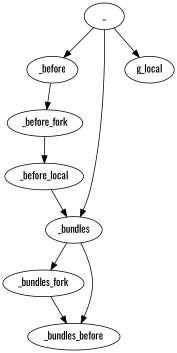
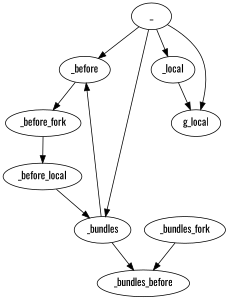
none -> (173, 70)
(61, 253) -> (94, 154)
